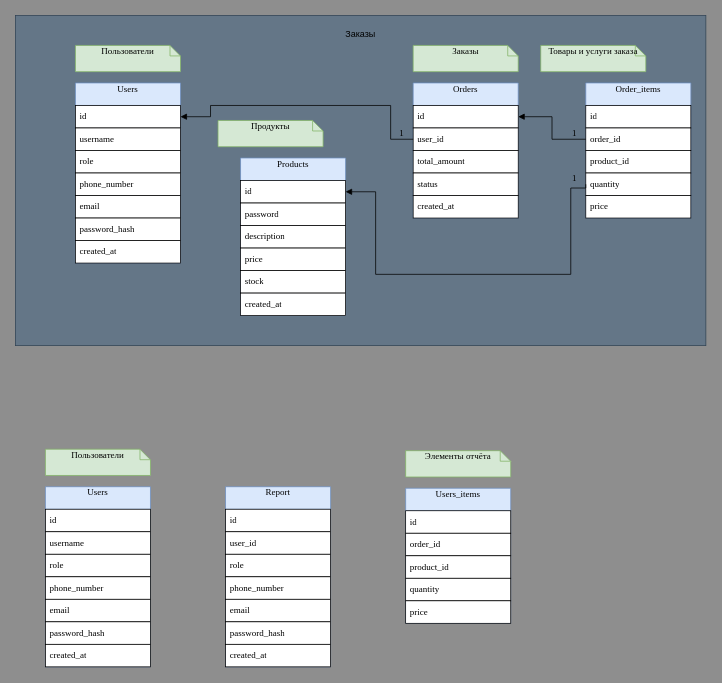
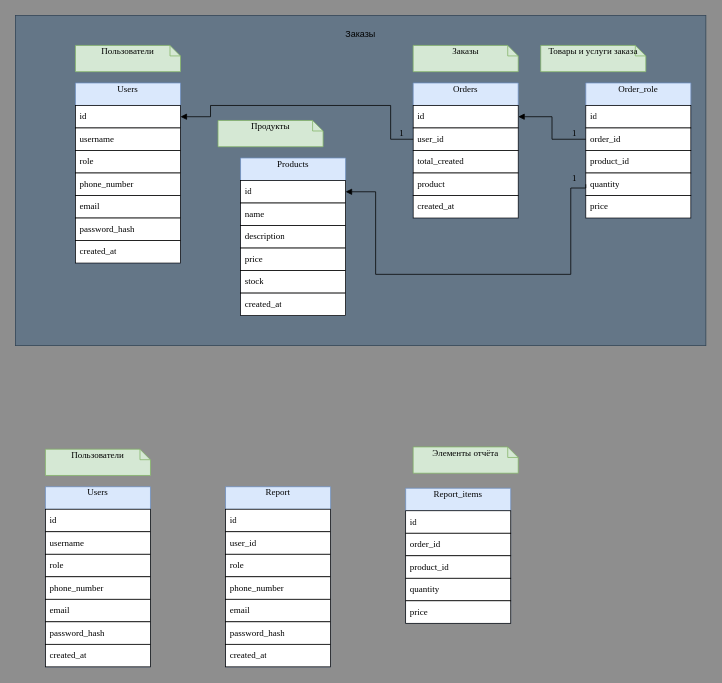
(638, 89) -> (638, 89)
(446, 162) -> (449, 162)
(432, 184) -> (435, 184)
(265, 214) -> (255, 214)
(458, 464) -> (465, 460)
(458, 494) -> (458, 494)
